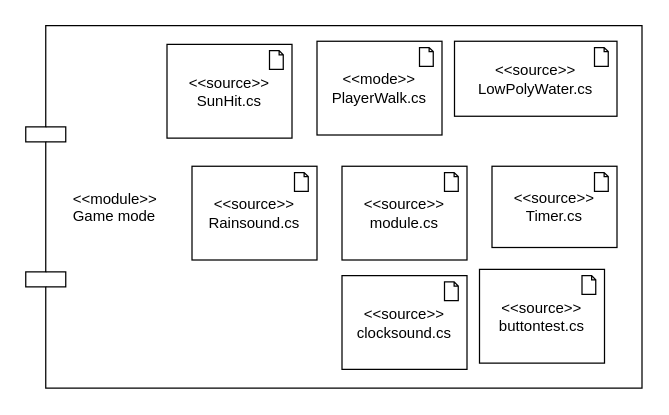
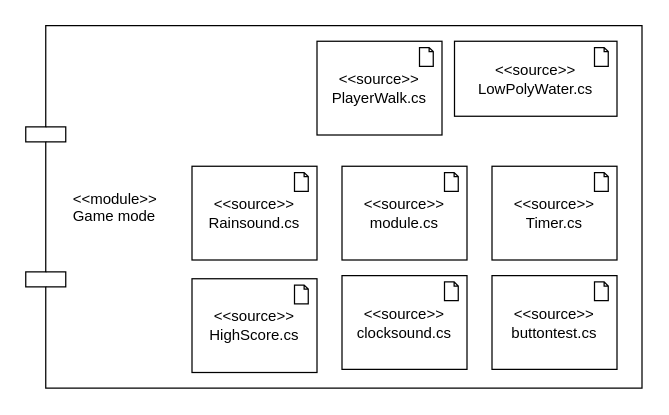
(379, 88) -> (379, 88)
(229, 91) -> none
(554, 207) -> (554, 213)
(542, 316) -> (554, 323)
none -> (254, 326)
